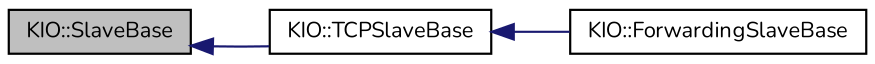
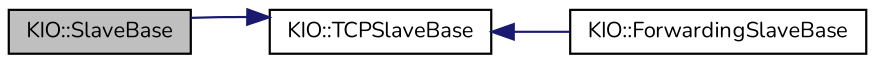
(241, 47) -> (219, 17)
